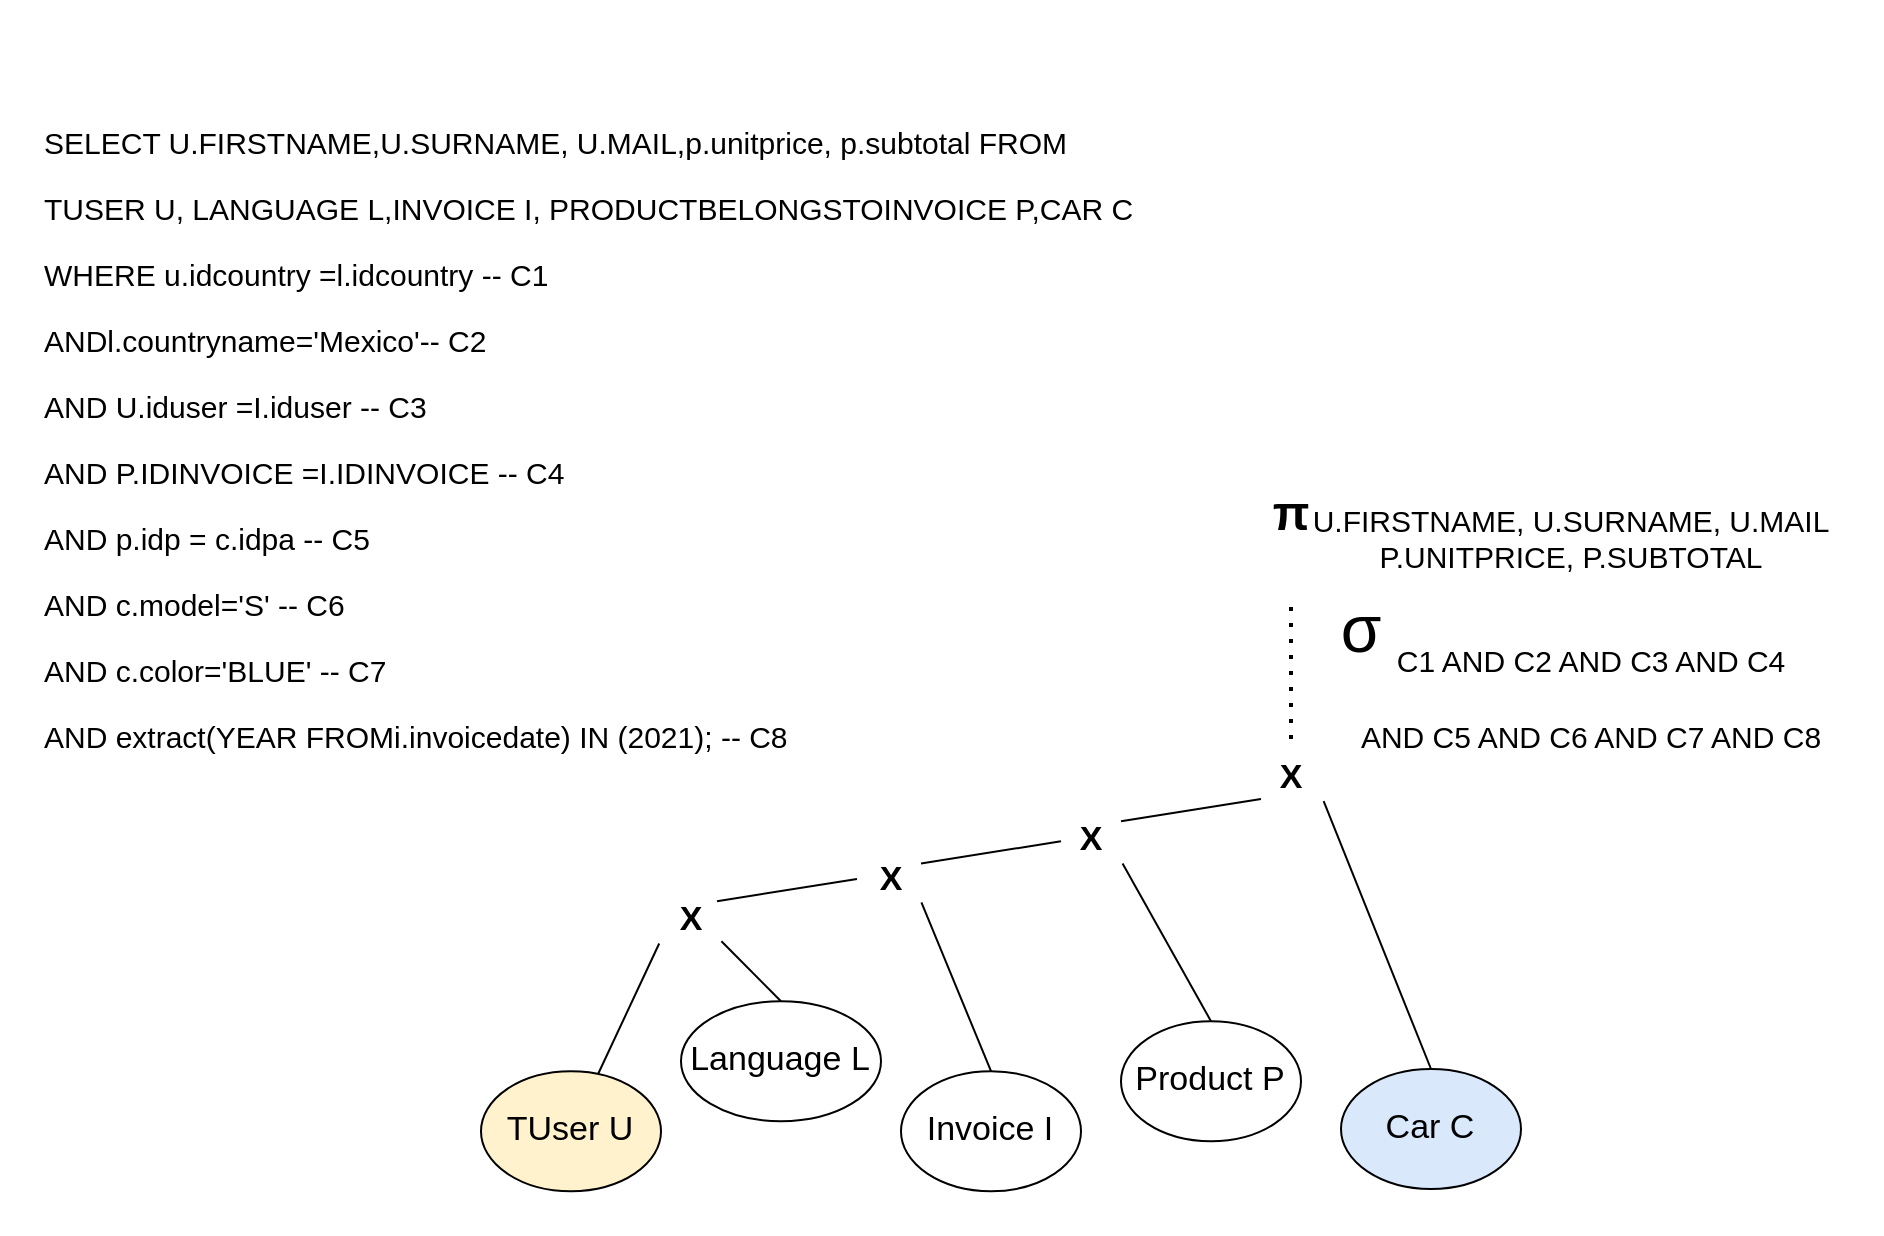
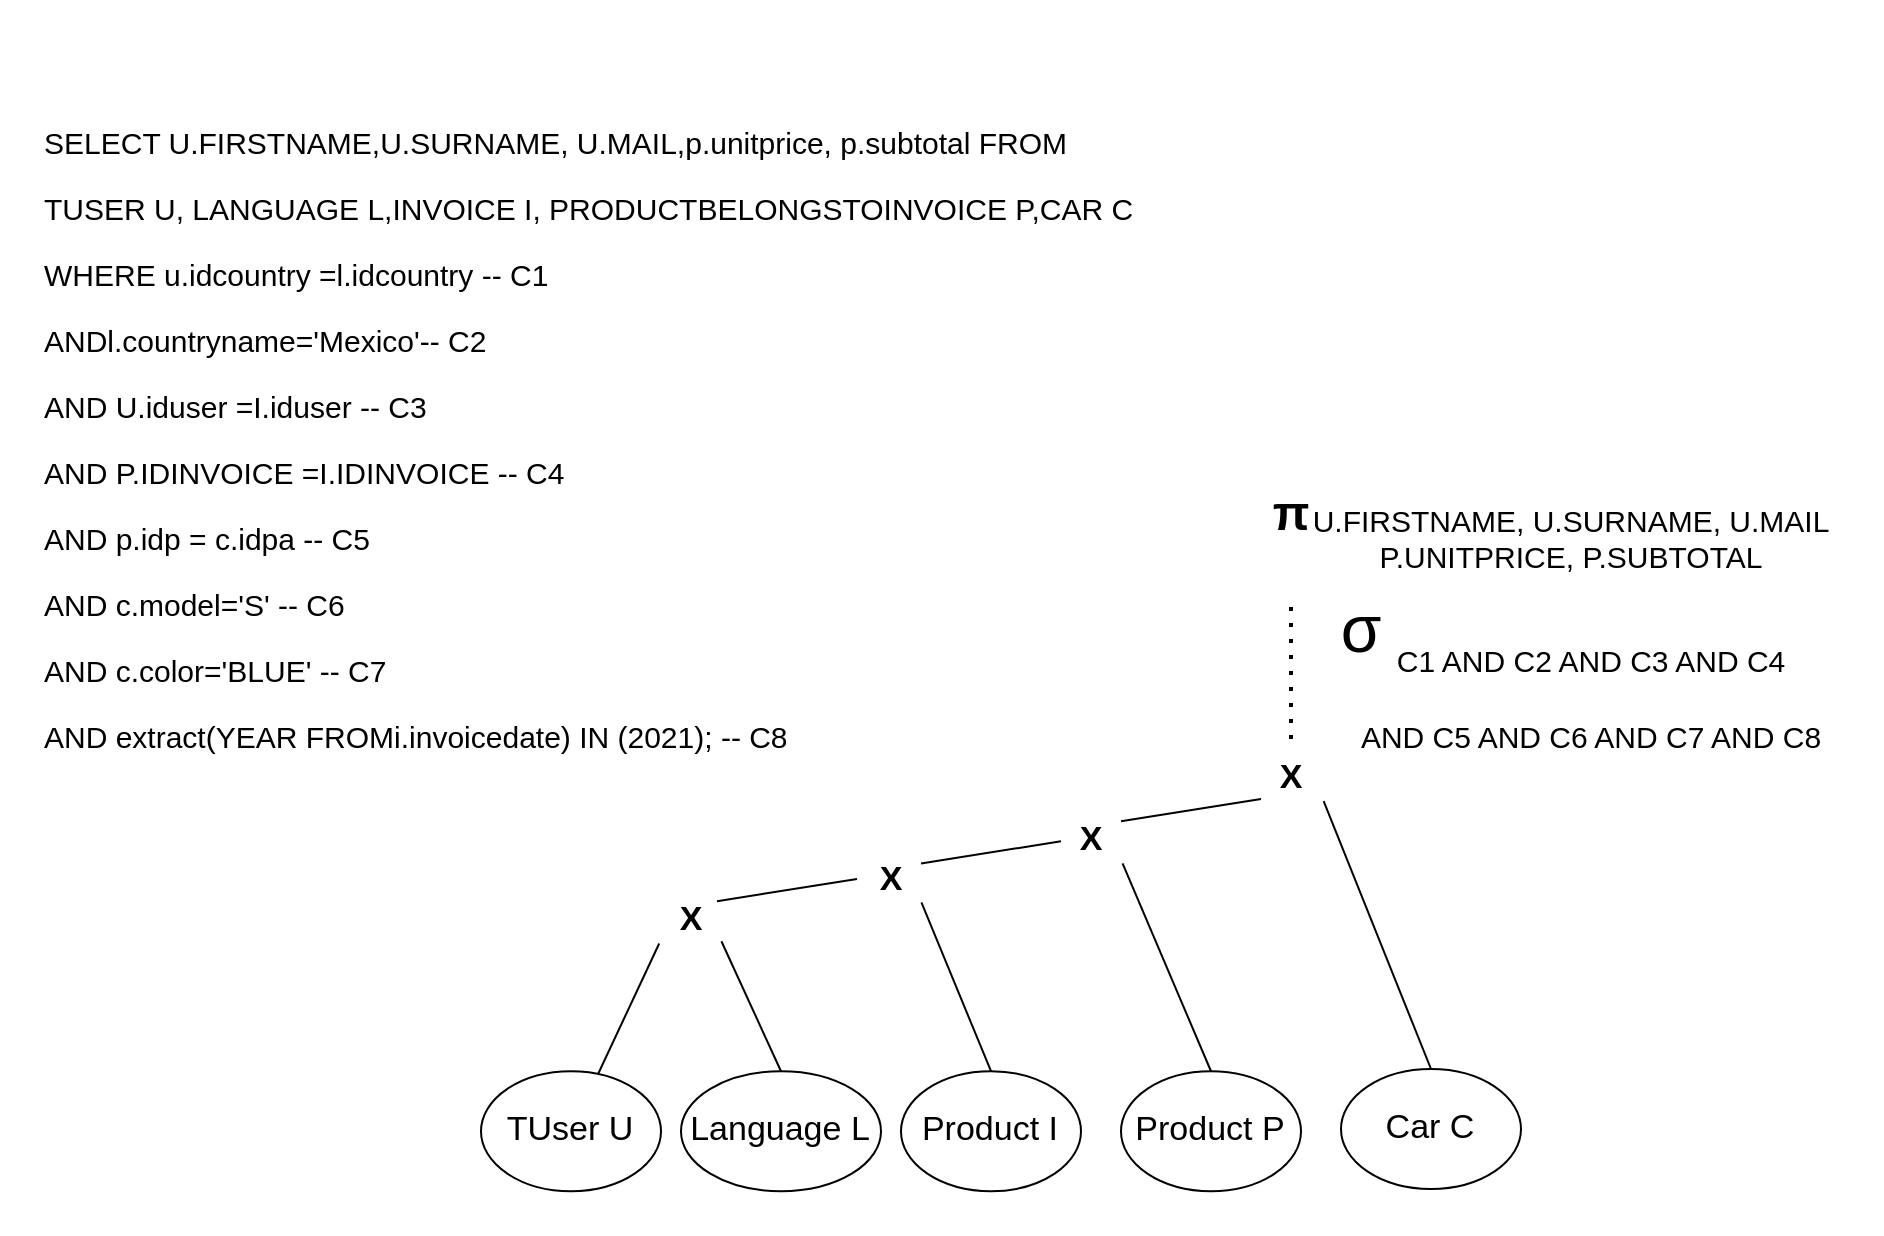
(781, 1061) -> (781, 1131)
(1211, 1081) -> (1211, 1131)
(1431, 1129) -> (1431, 1129)
(571, 1131) -> (571, 1131)
(991, 1131) -> (991, 1131)
